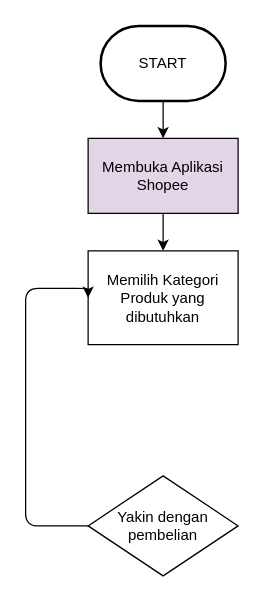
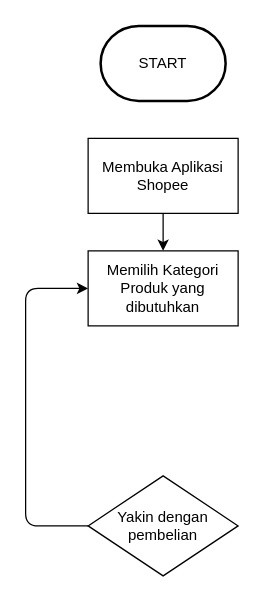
(163, 115) -> none
(163, 176) -> (163, 176)
(163, 298) -> (163, 288)
